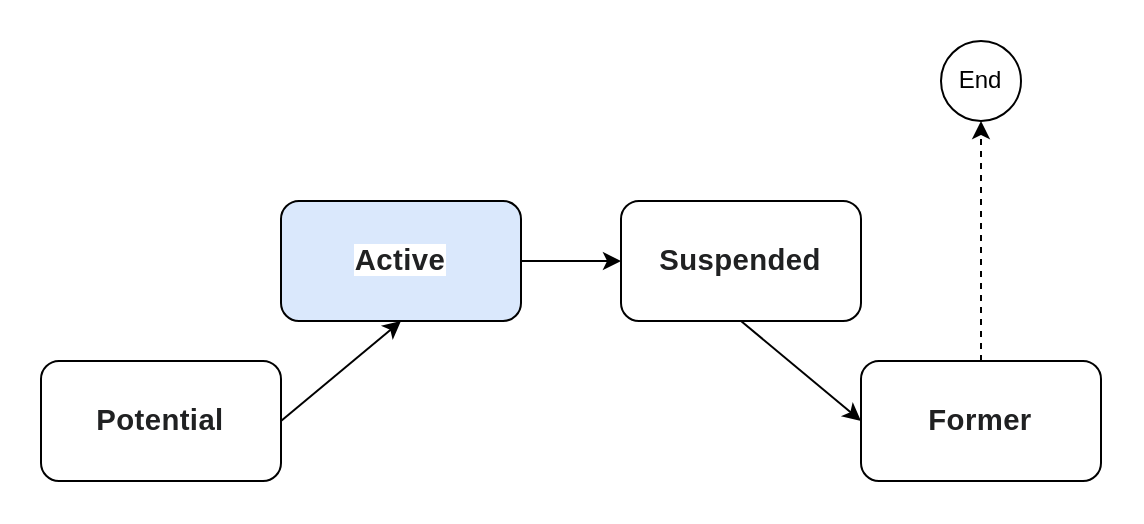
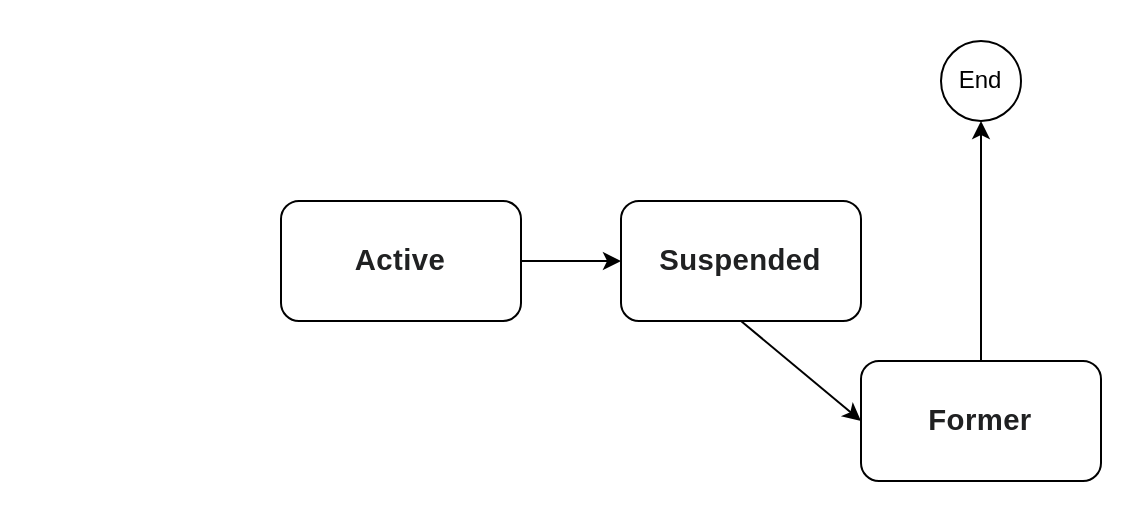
(981, 245) -> (981, 245)
(401, 261) -> (401, 261)
(336, 375) -> none
(161, 421) -> none
